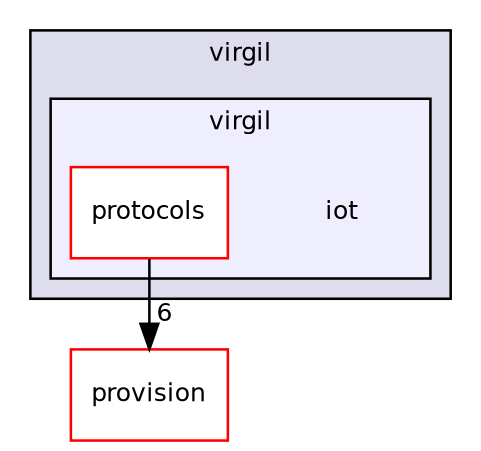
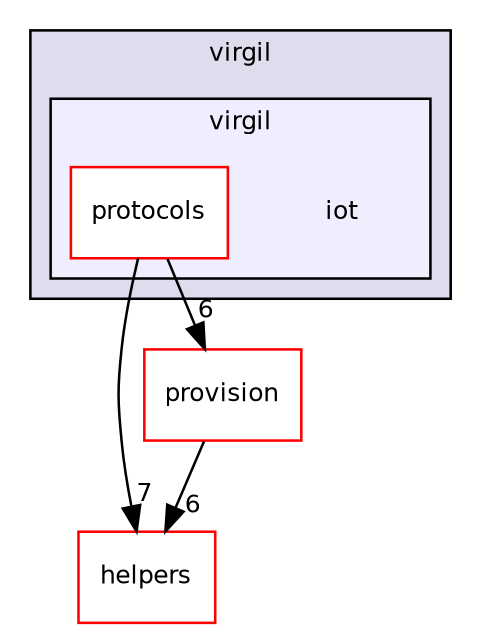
none -> (147, 577)
